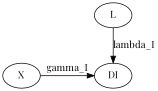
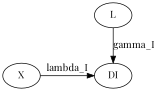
(134, 45) -> (134, 45)
(67, 68) -> (67, 68)
